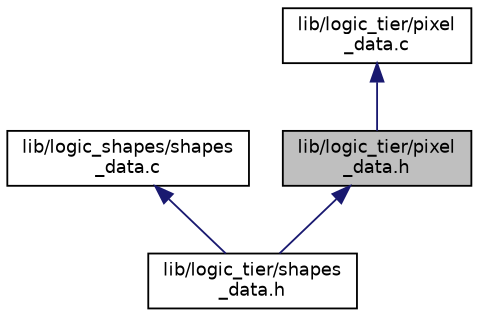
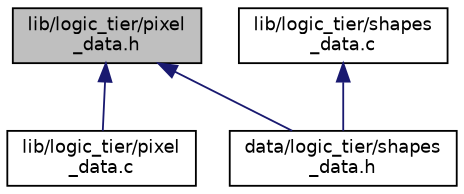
(377, 106) -> (104, 106)
(128, 158) -> (343, 36)
(253, 281) -> (343, 158)
